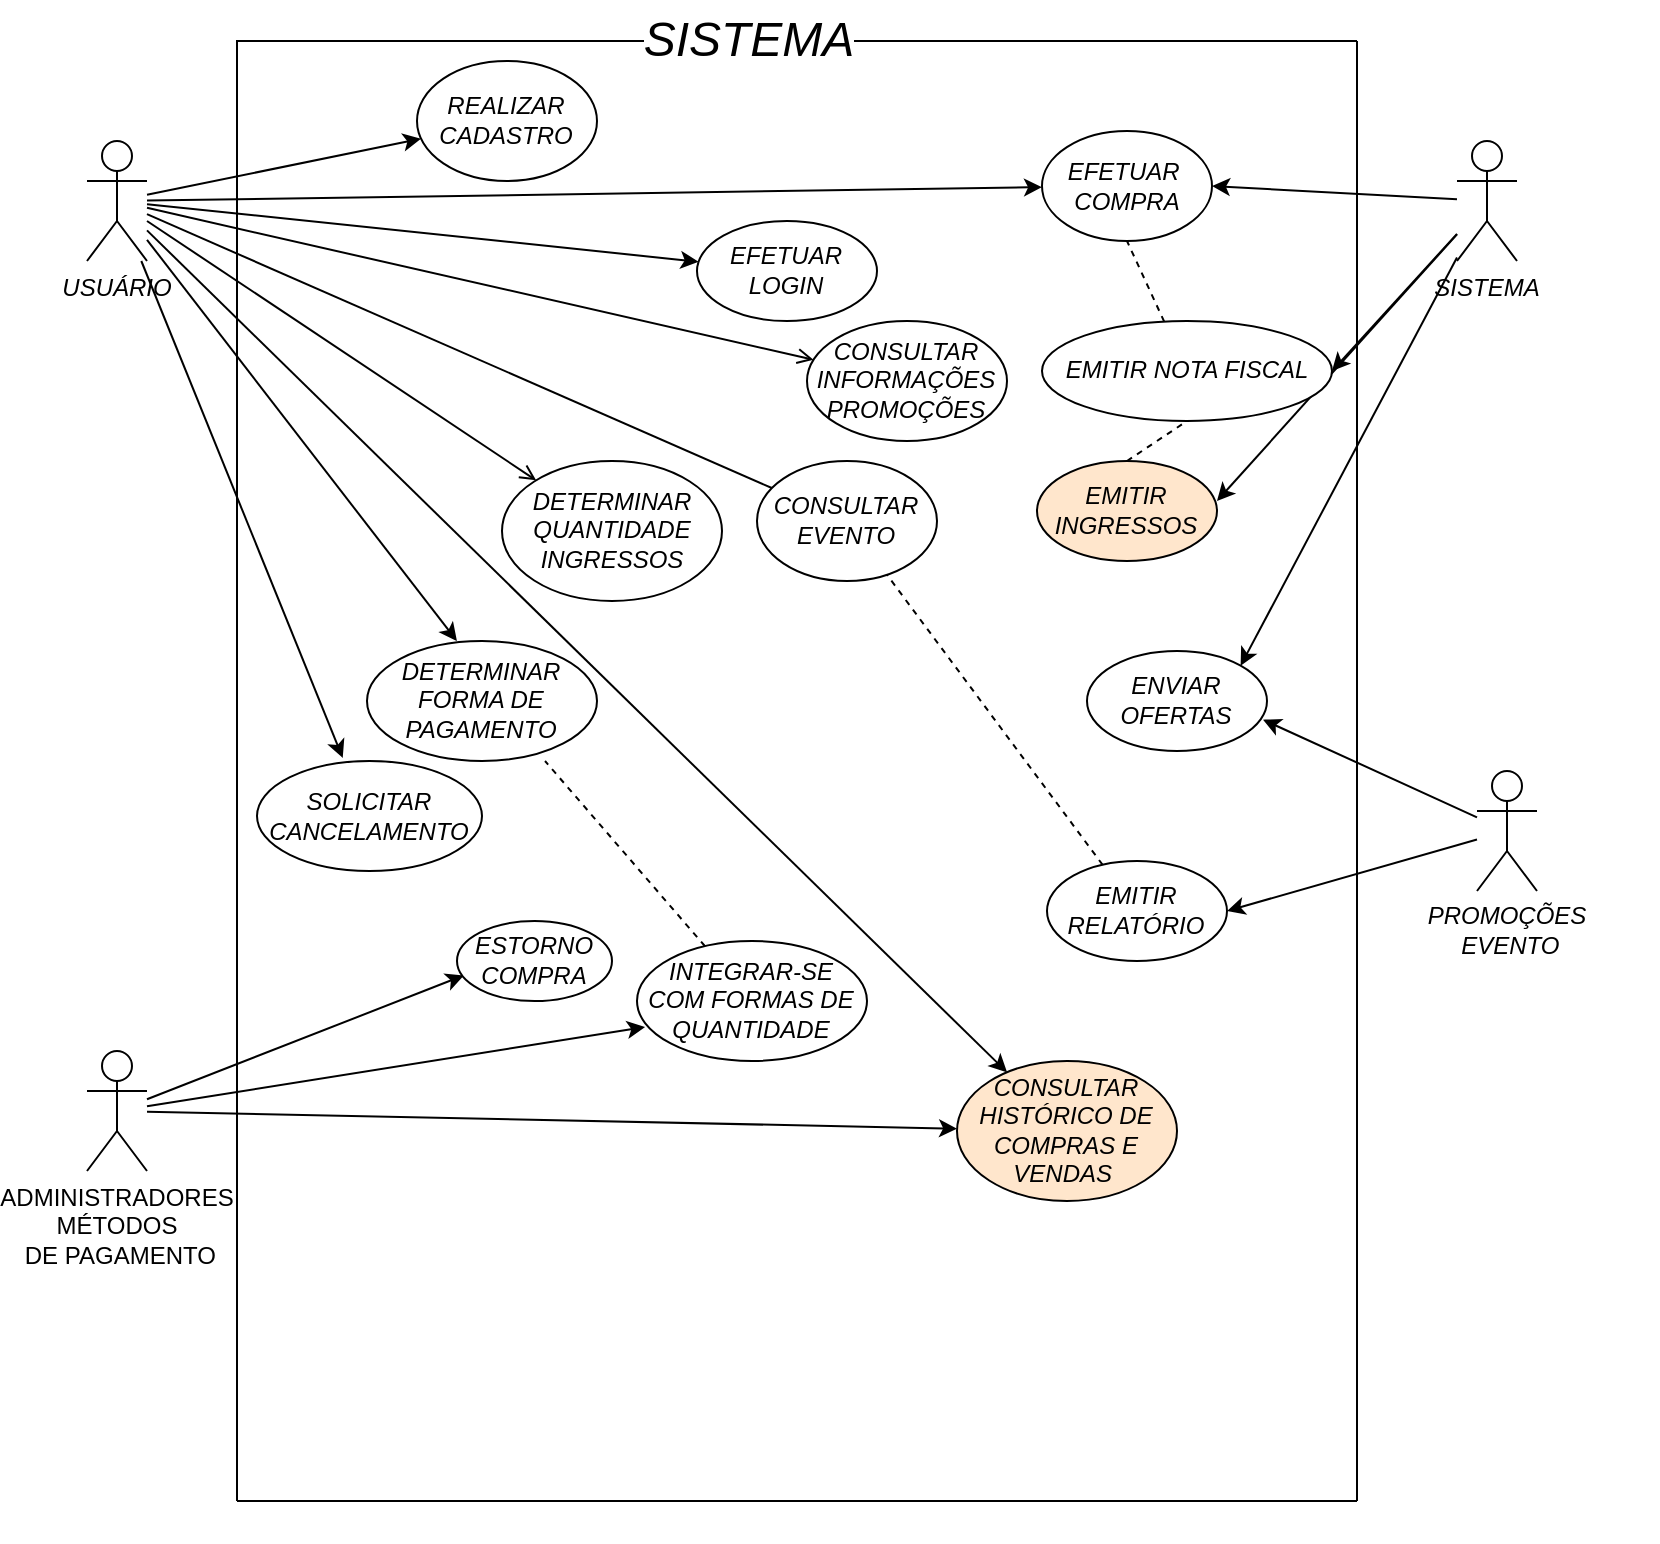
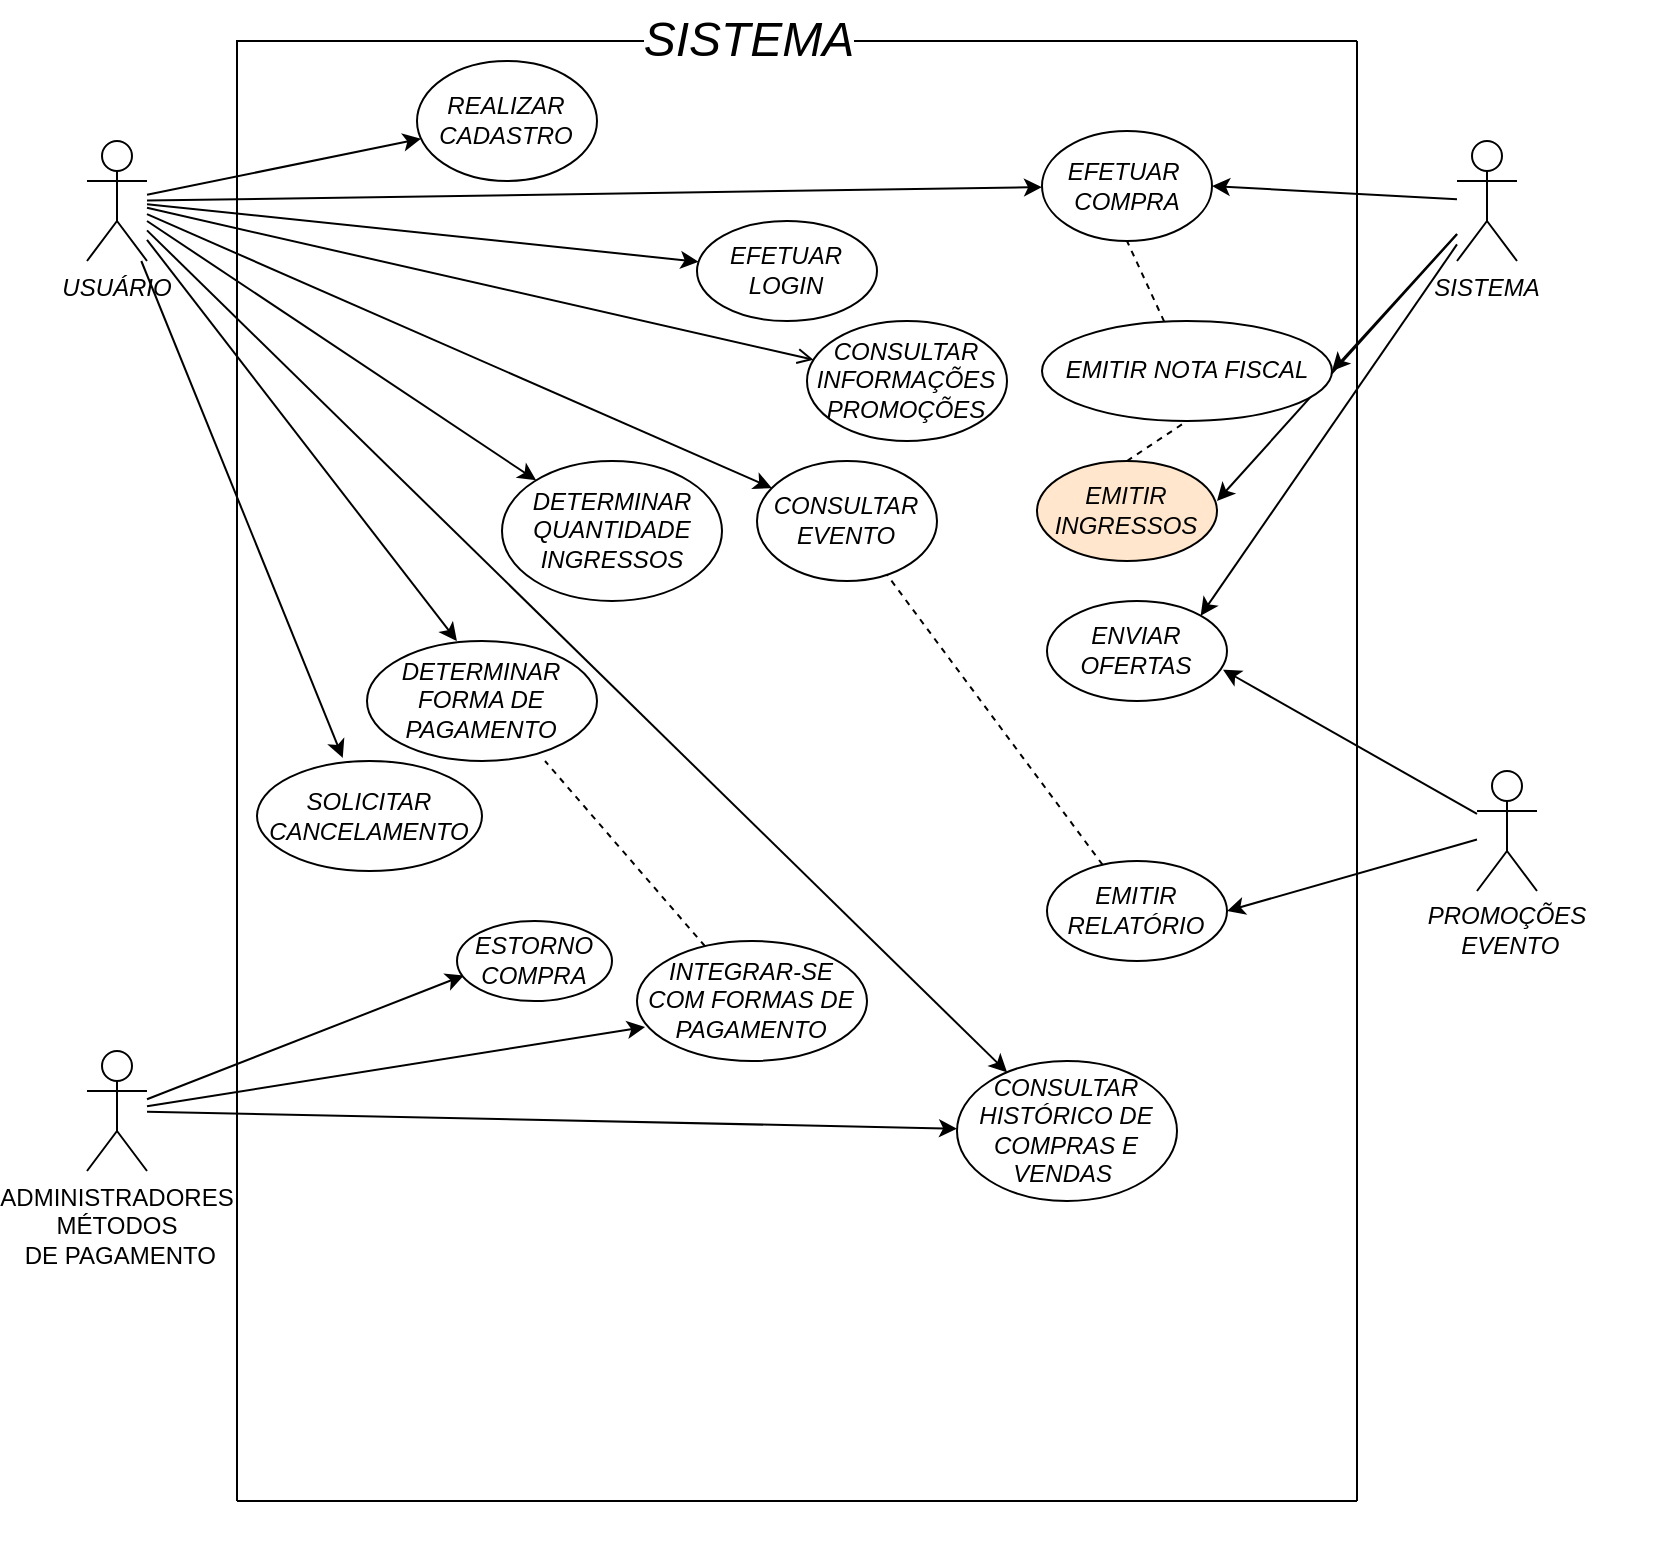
(527, 474) -> (524, 472)
(763, 484) -> (757, 482)
(1177, 701) -> (1137, 651)
(752, 1001) -> (752, 1001)
(1067, 1131) -> (1067, 1131)
